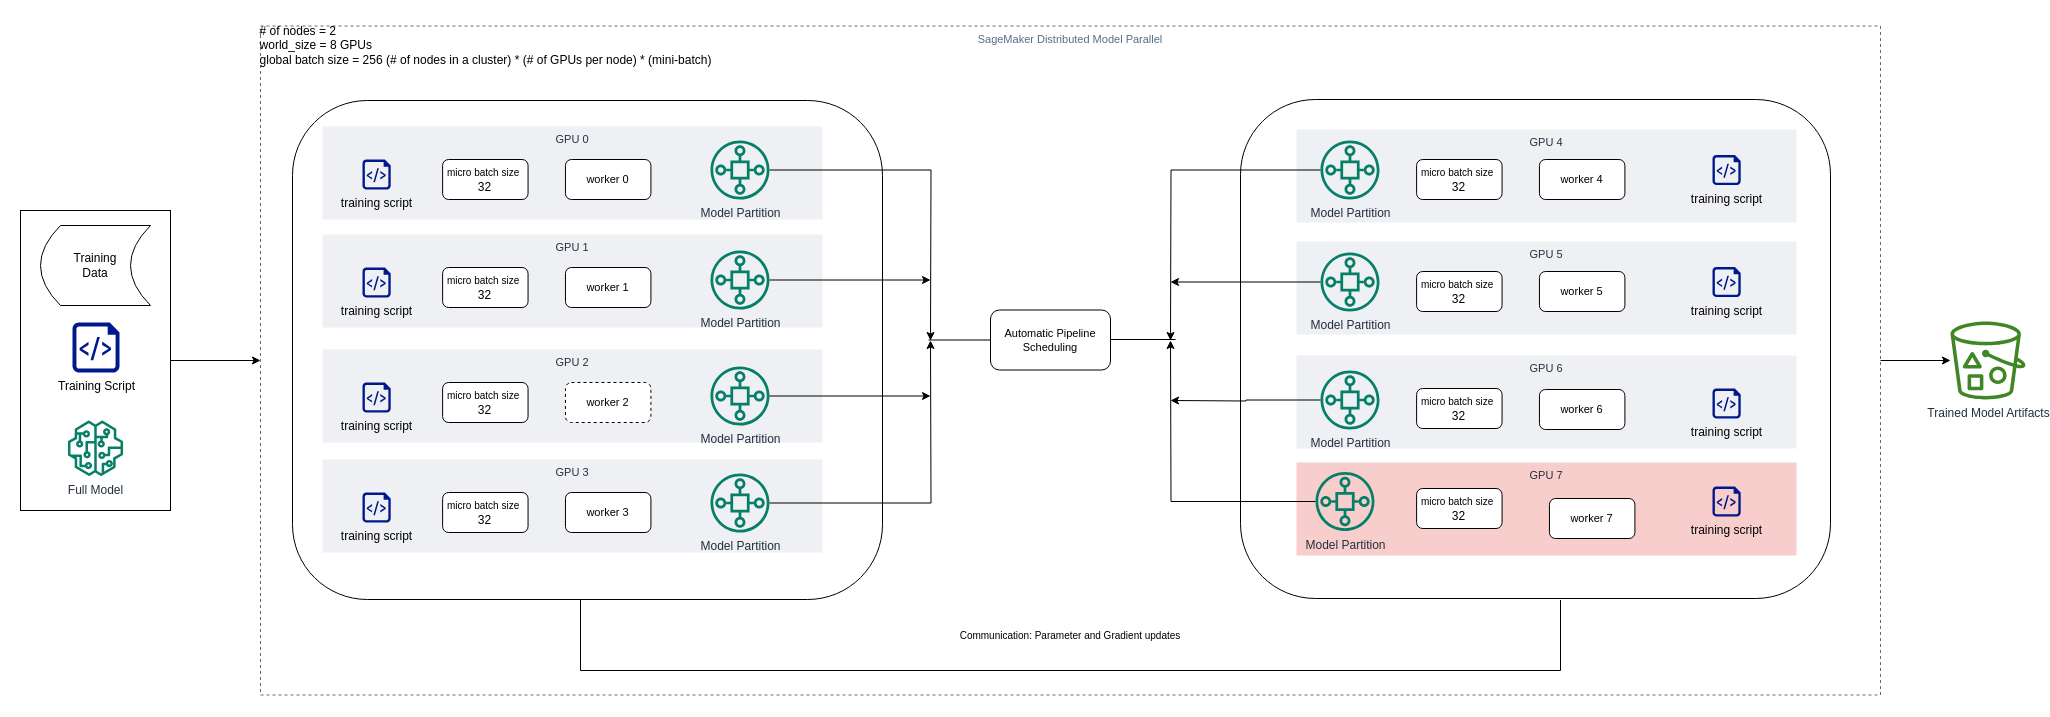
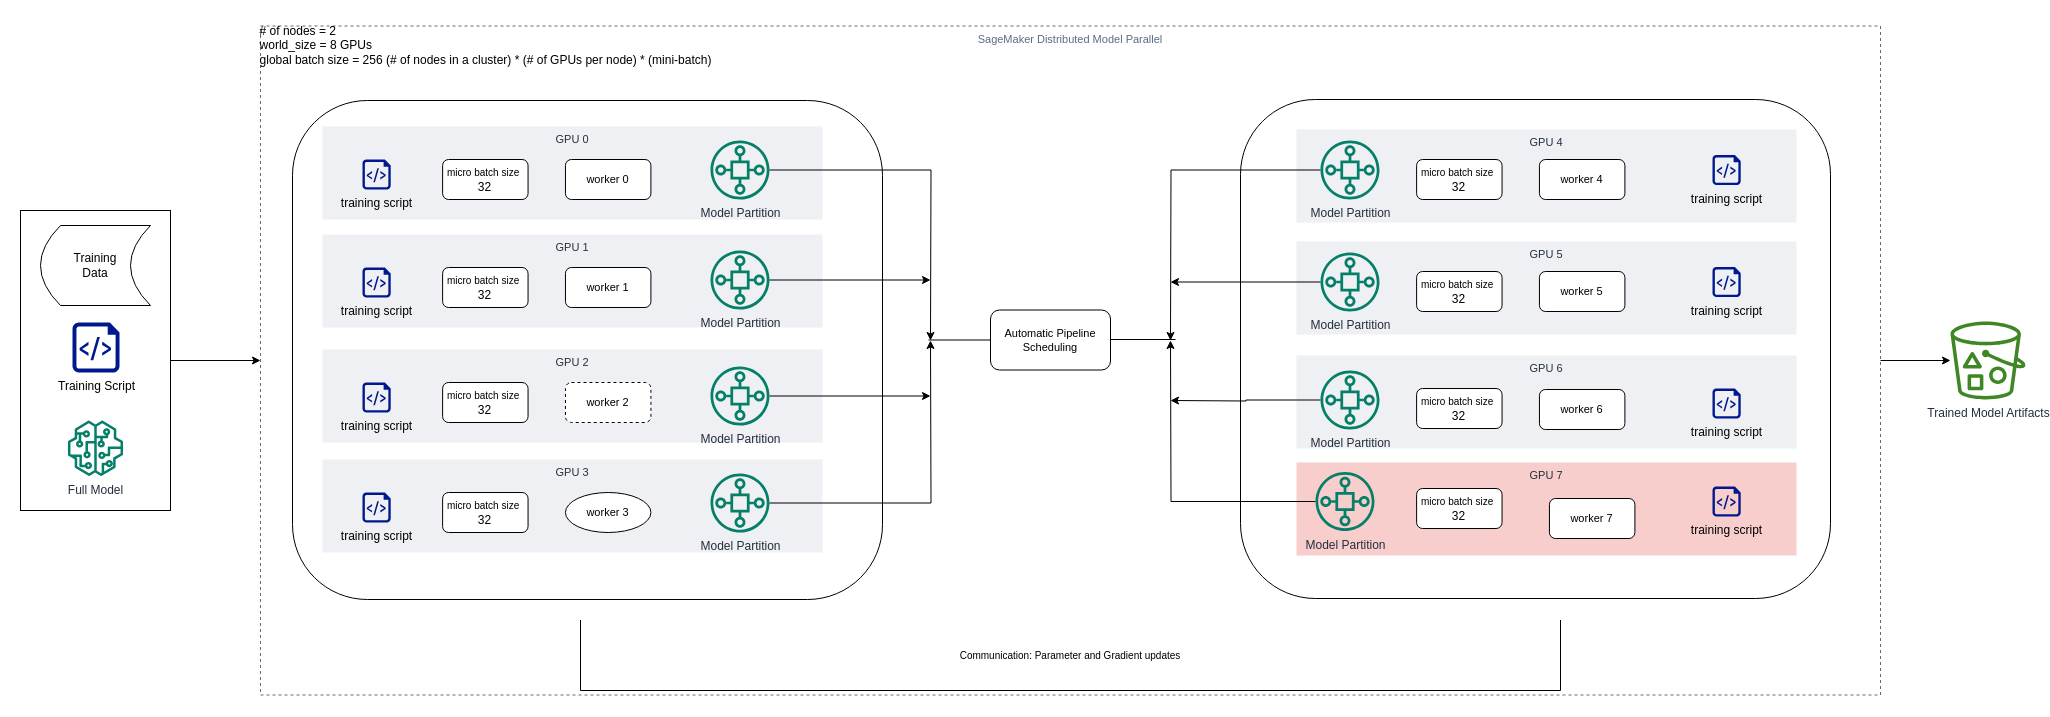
(608, 513) -> (608, 513)
(1071, 636) -> (1071, 656)
